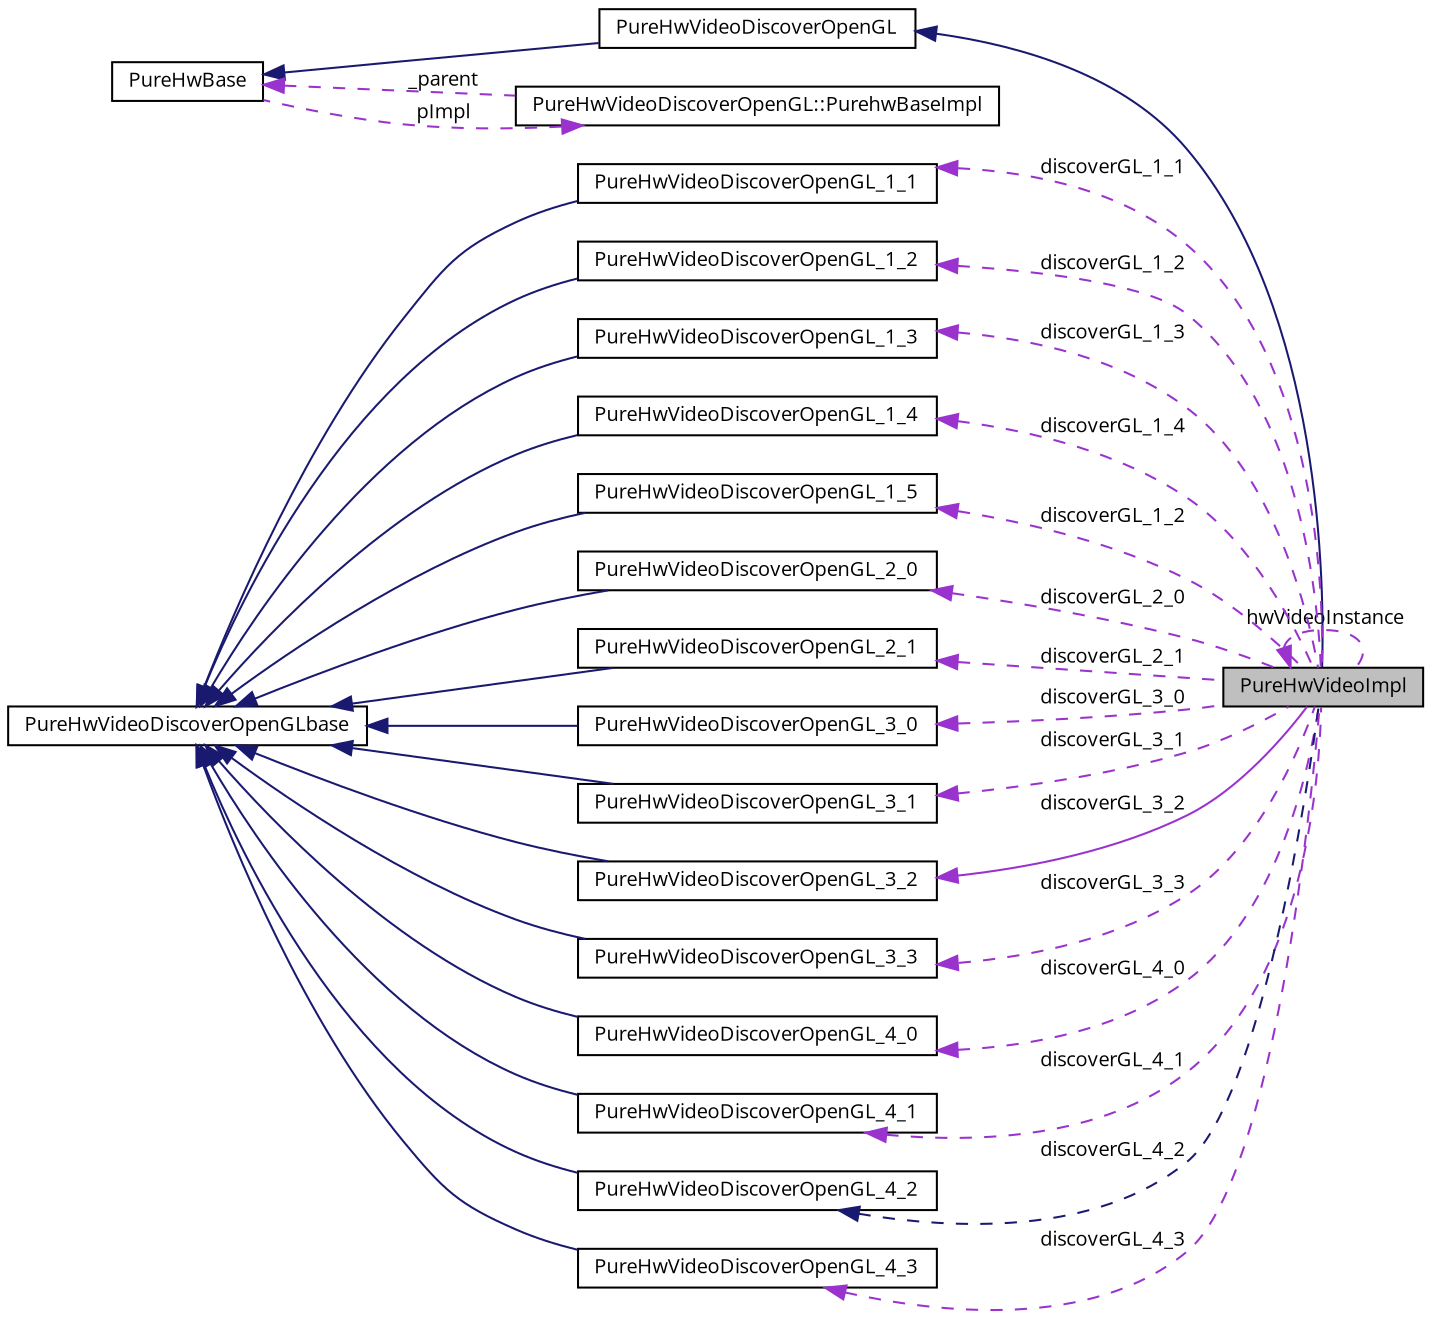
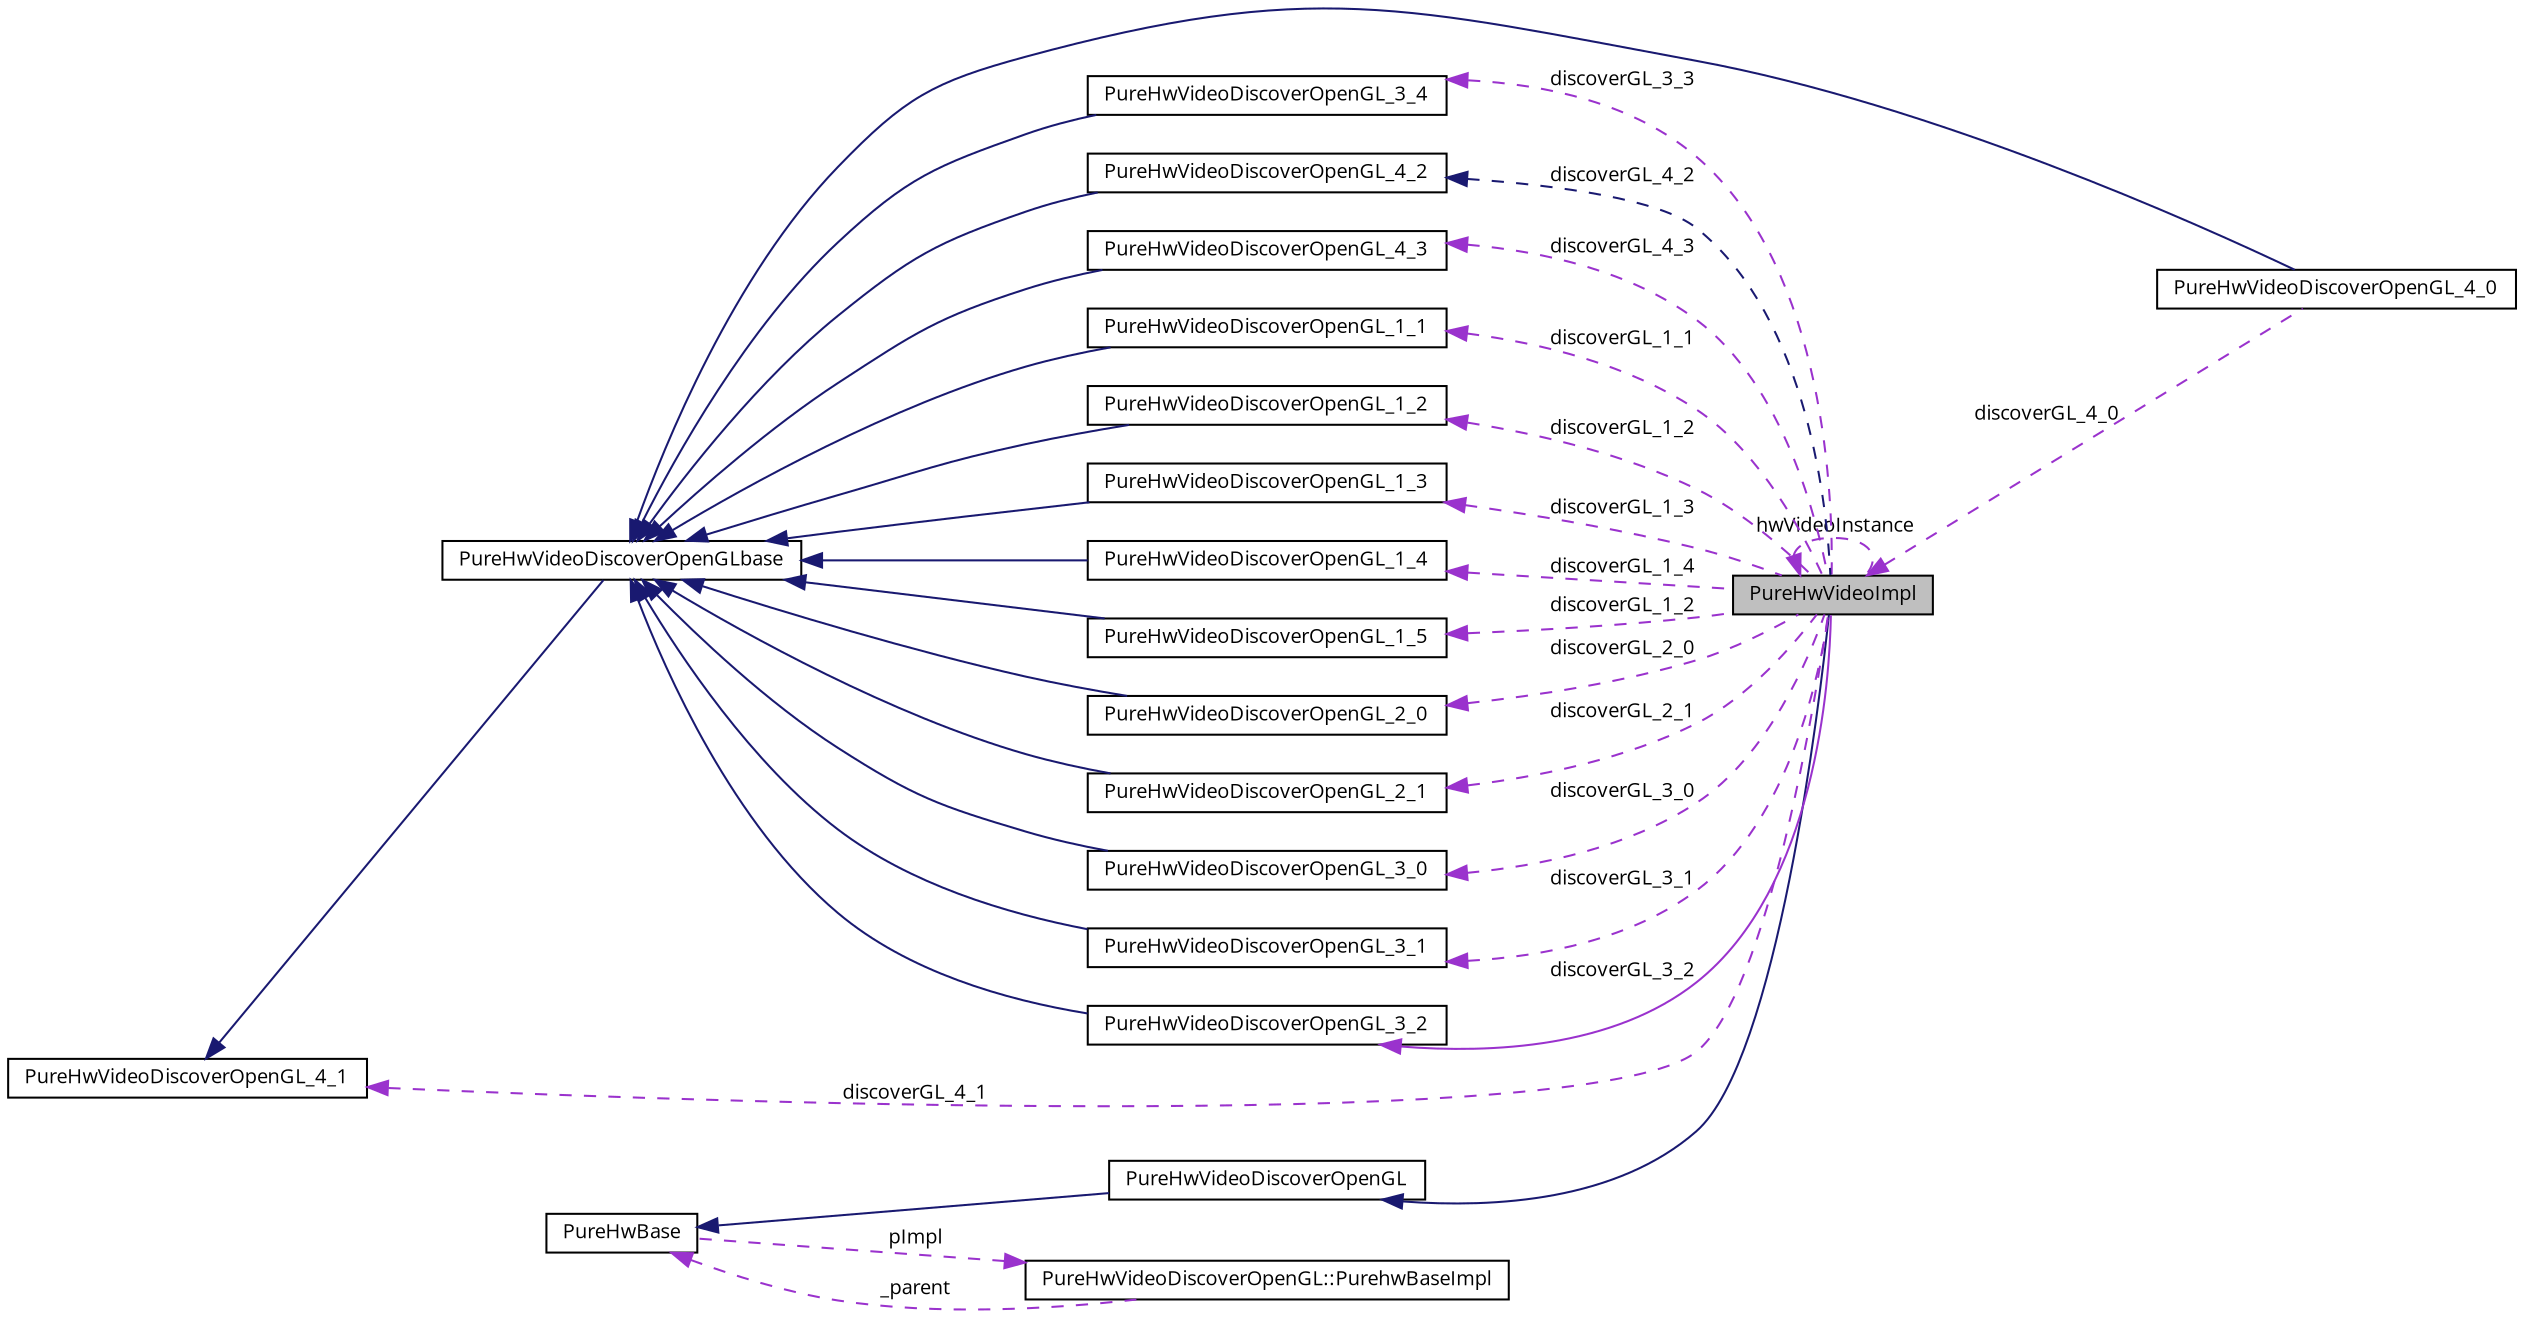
(757, 958) -> (1267, 96)
(1212, 958) -> (2094, 437)
(364, 966) -> (411, 811)
